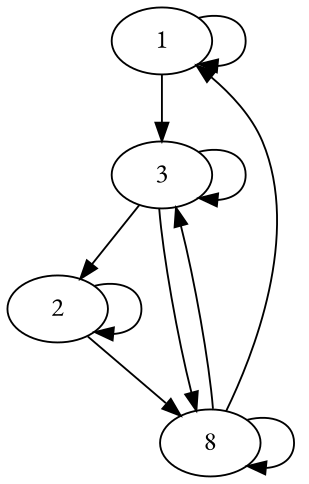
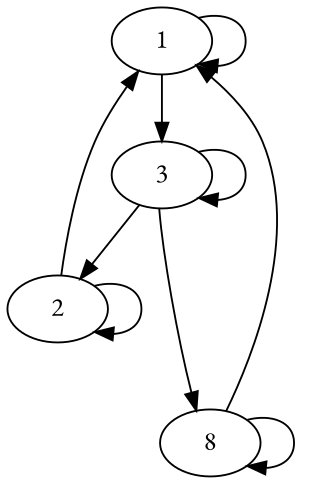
(200, 317) -> none
(127, 370) -> (82, 177)
